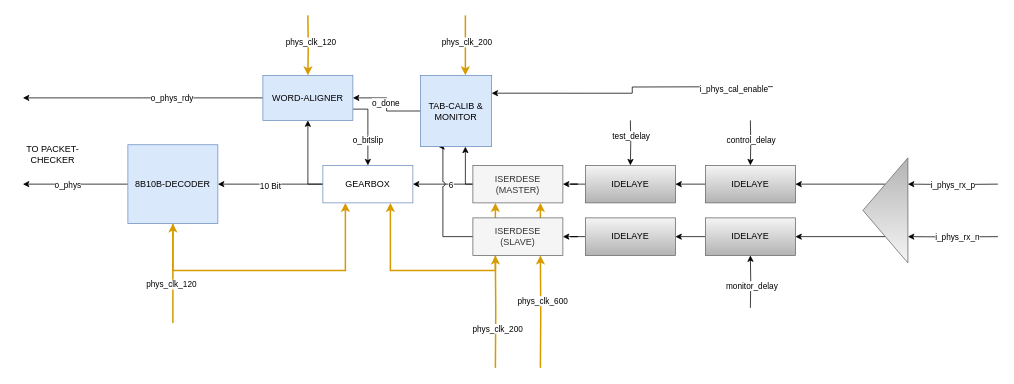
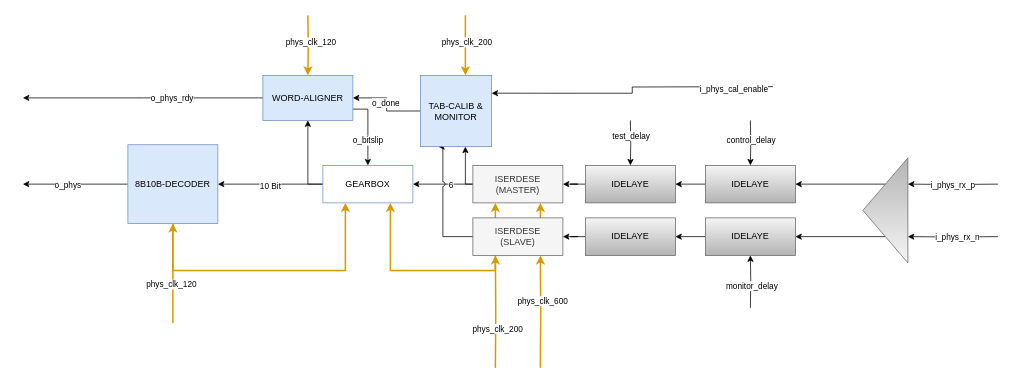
(53, 154) -> none
